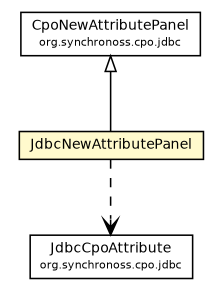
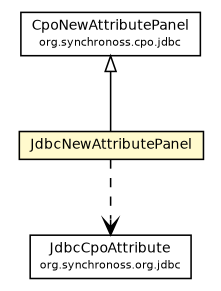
(111, 265) -> (111, 265)
